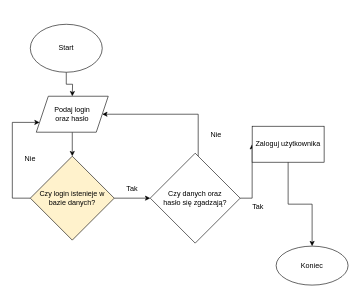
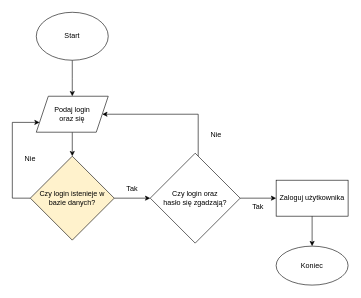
(66, 48) -> (72, 36)
(72, 114) -> (72, 114)
(288, 144) -> (312, 198)
(195, 198) -> (195, 198)
